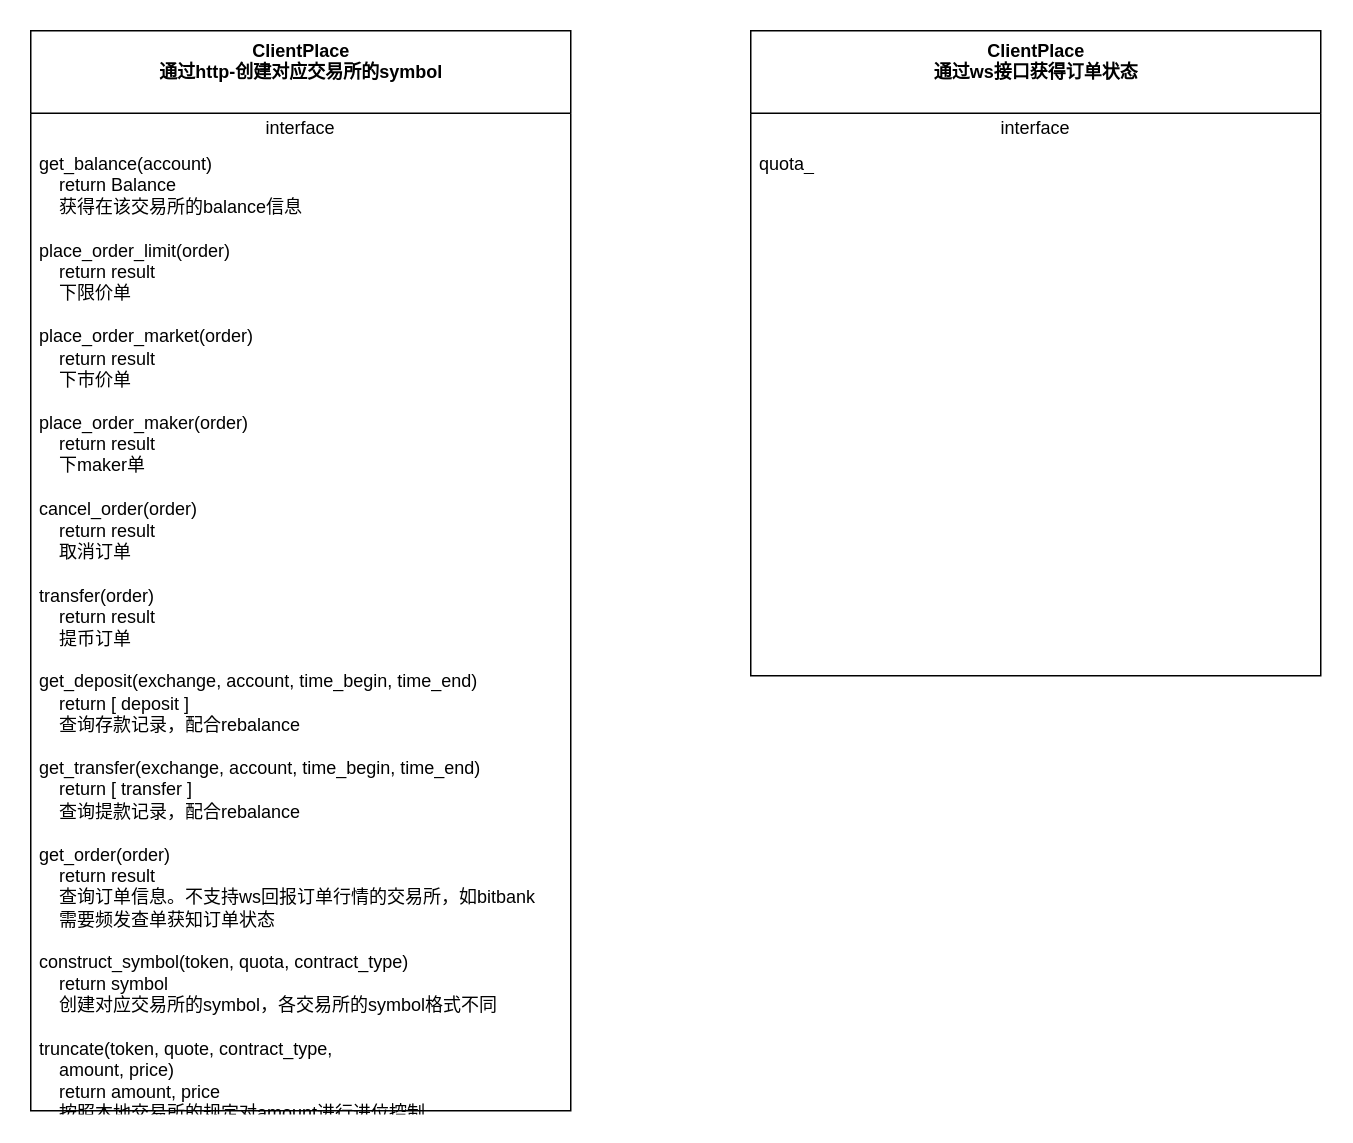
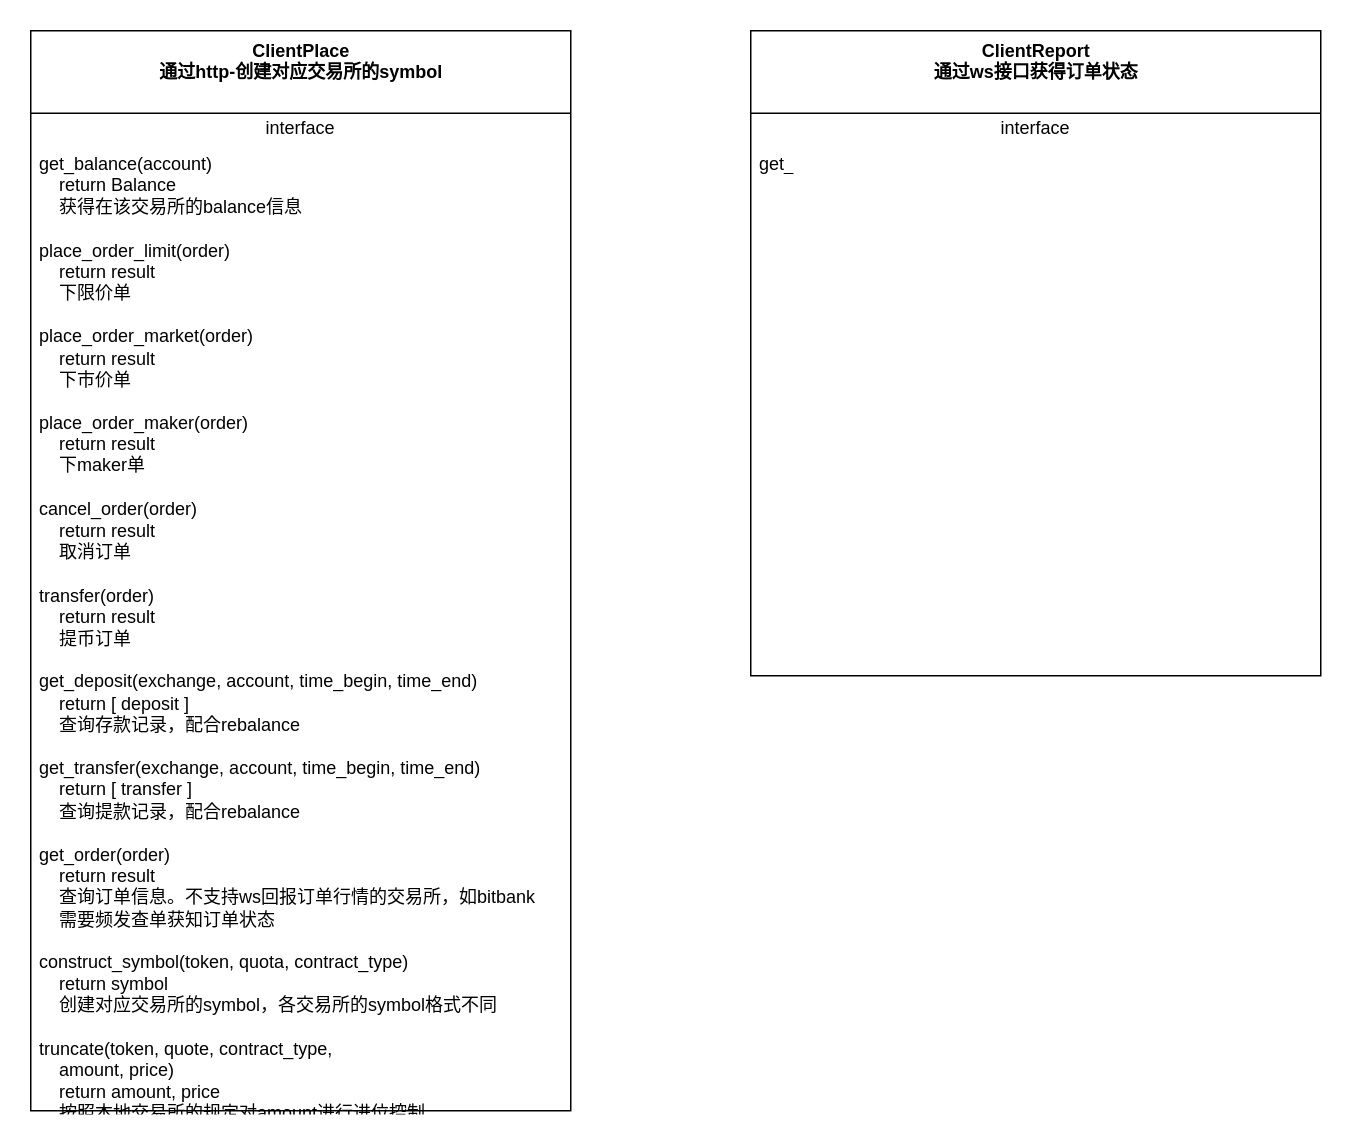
(1037, 63) -> (1037, 63)
(790, 165) -> (780, 165)
